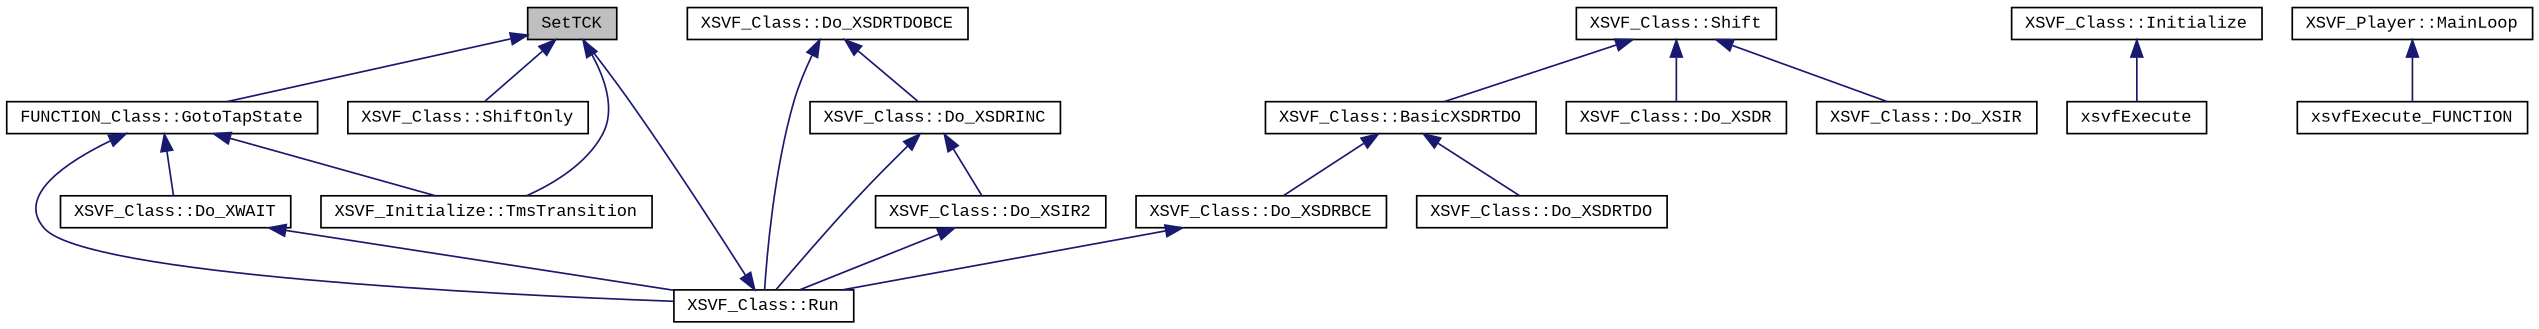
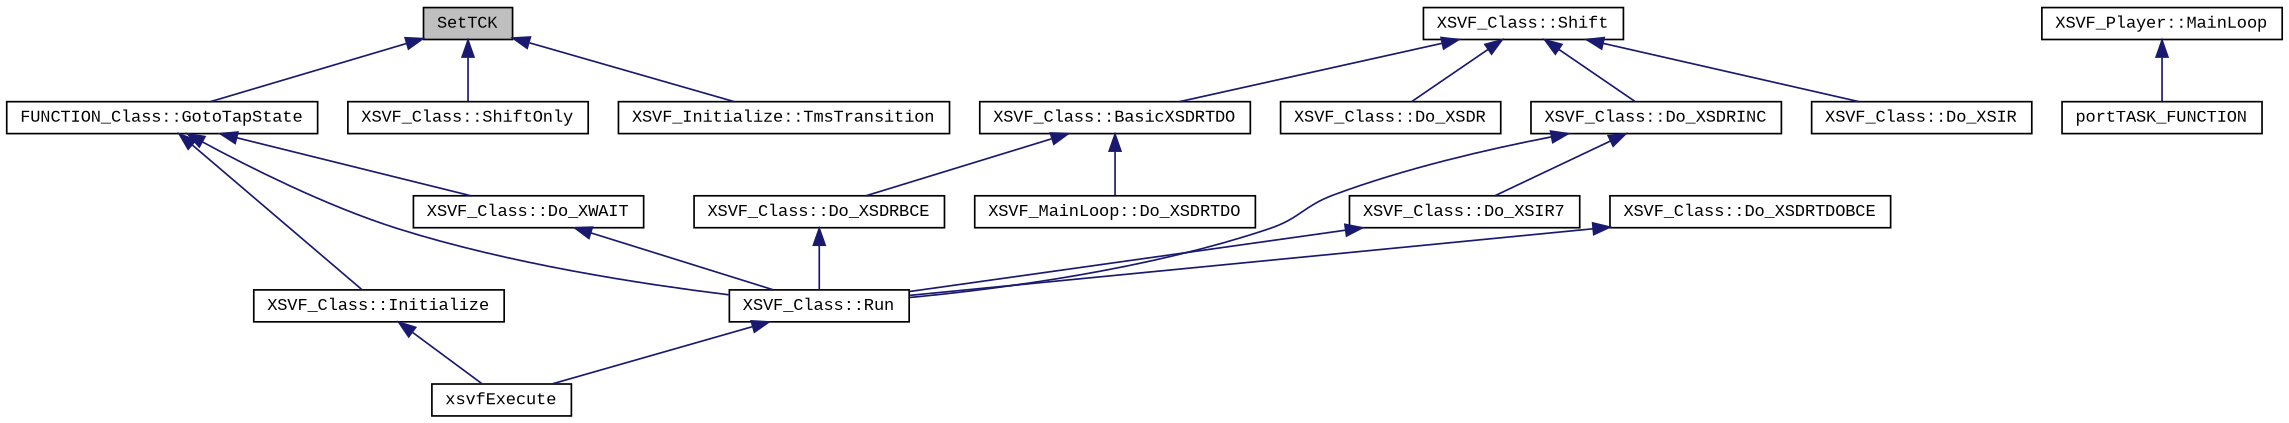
(888, 76) -> (1597, 75)
(2412, 118) -> (2162, 118)
(667, 156) -> (652, 355)
(333, 167) -> (277, 217)
(991, 212) -> (1465, 212)
(1542, 212) -> (1115, 212)
